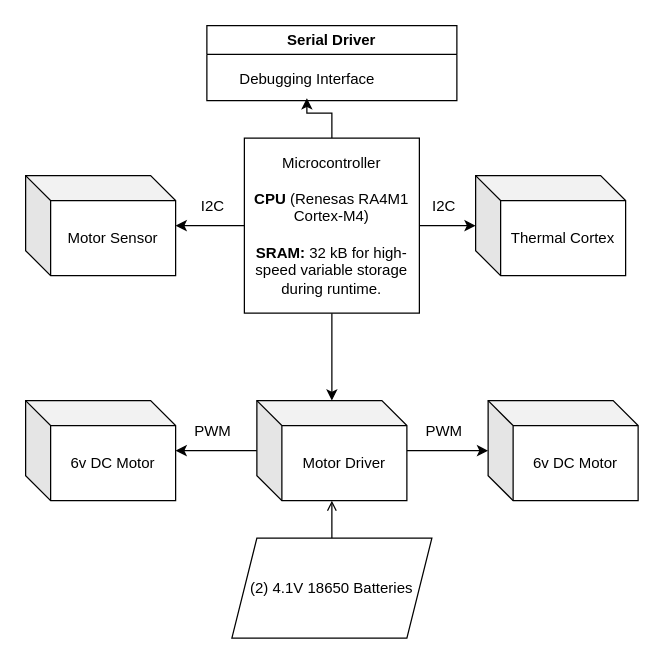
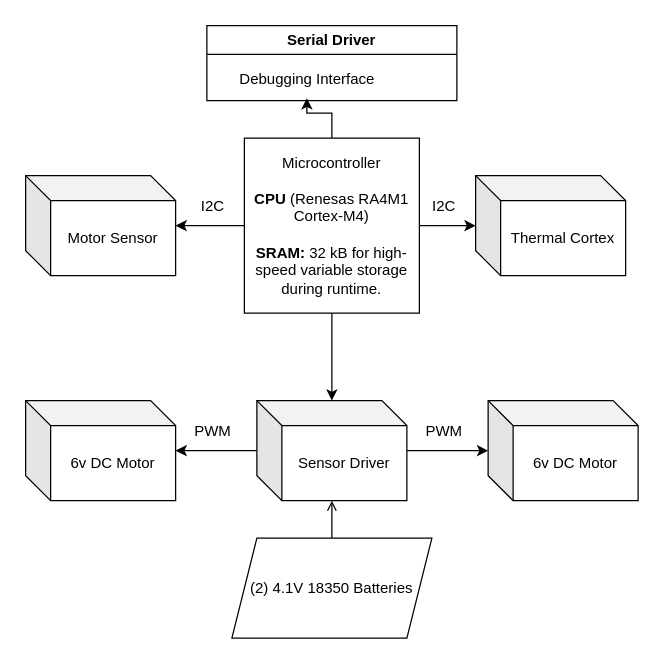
(344, 463) -> (344, 463)
(332, 588) -> (332, 588)
